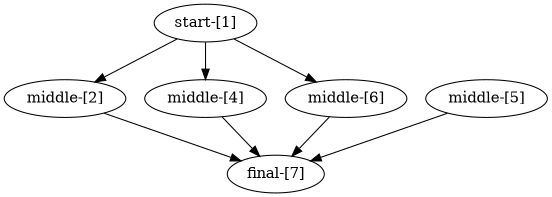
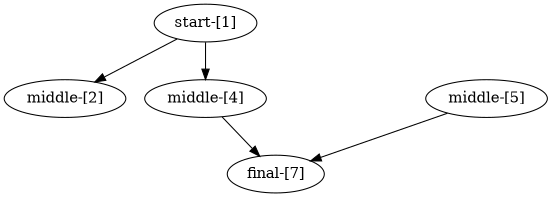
(346, 99) -> none
(168, 135) -> none
